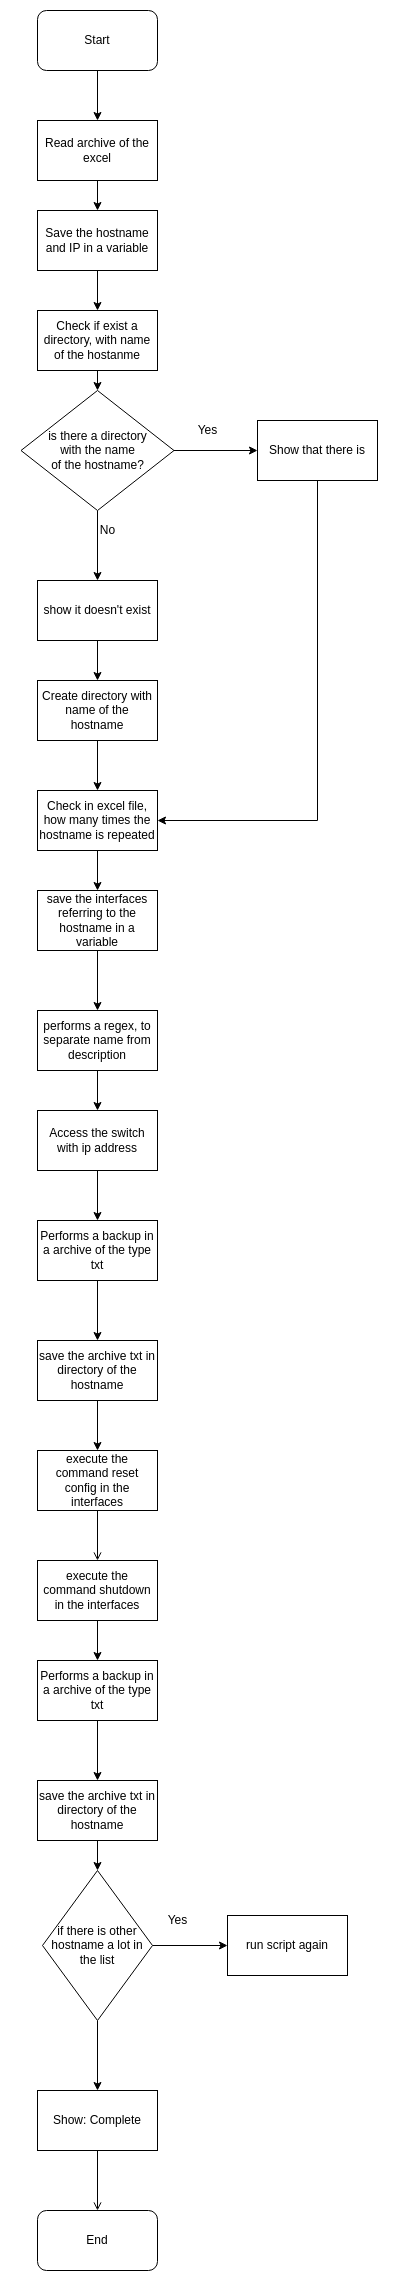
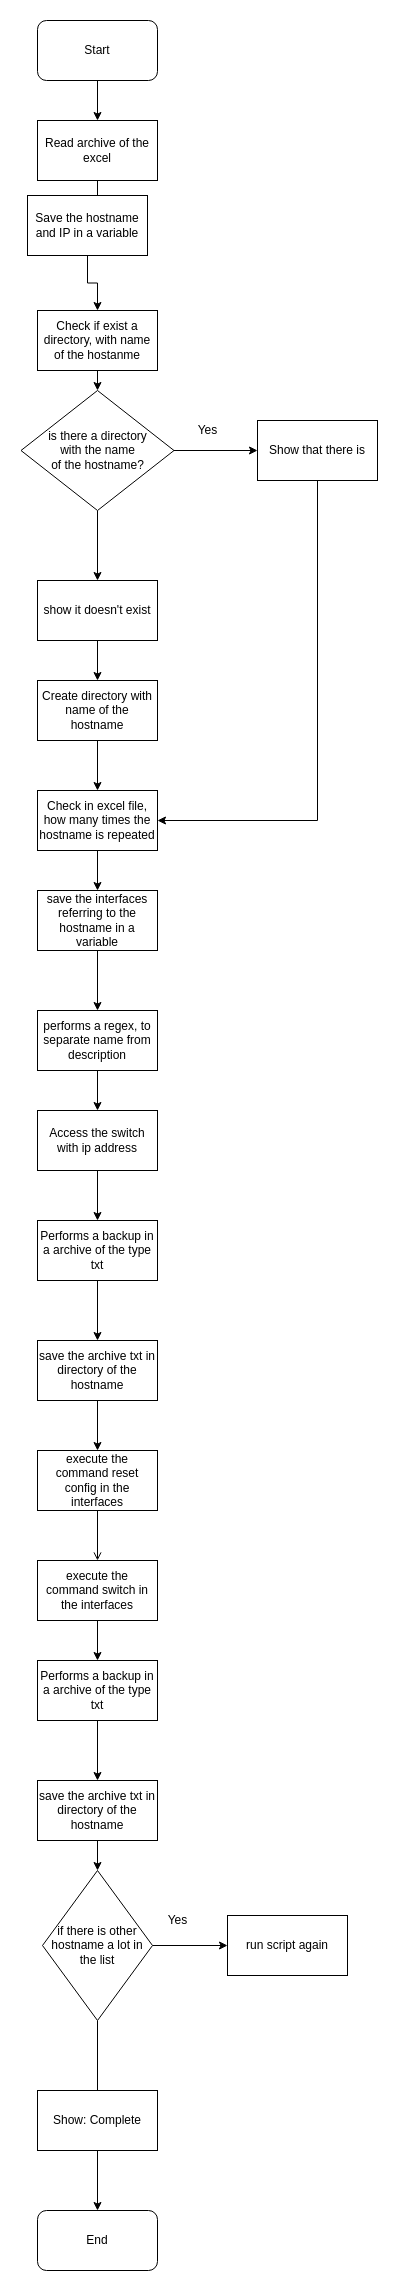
(98, 41) -> (98, 51)
(98, 241) -> (88, 226)
(108, 531) -> none
(98, 1591) -> (98, 1591)
(98, 2082) -> (98, 2084)
(98, 2203) -> (98, 2202)
